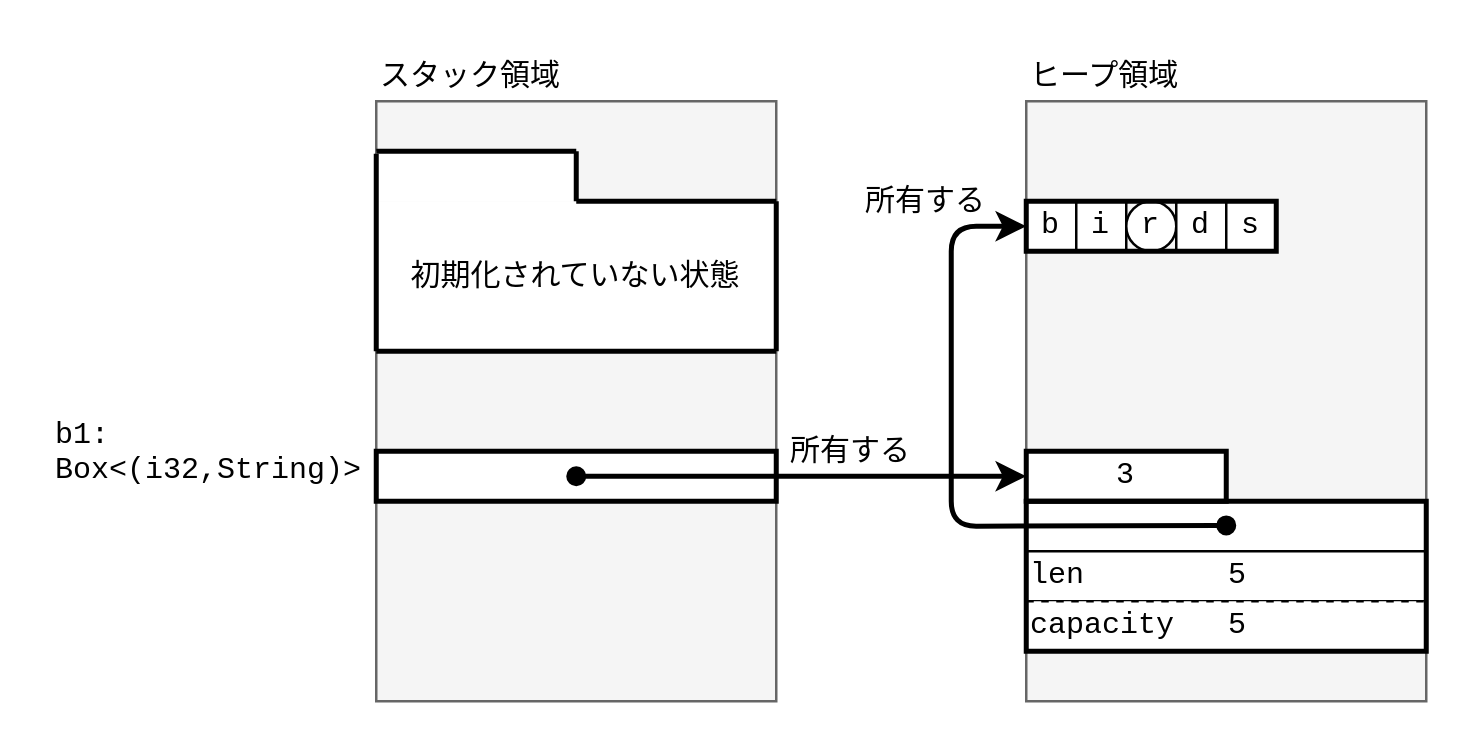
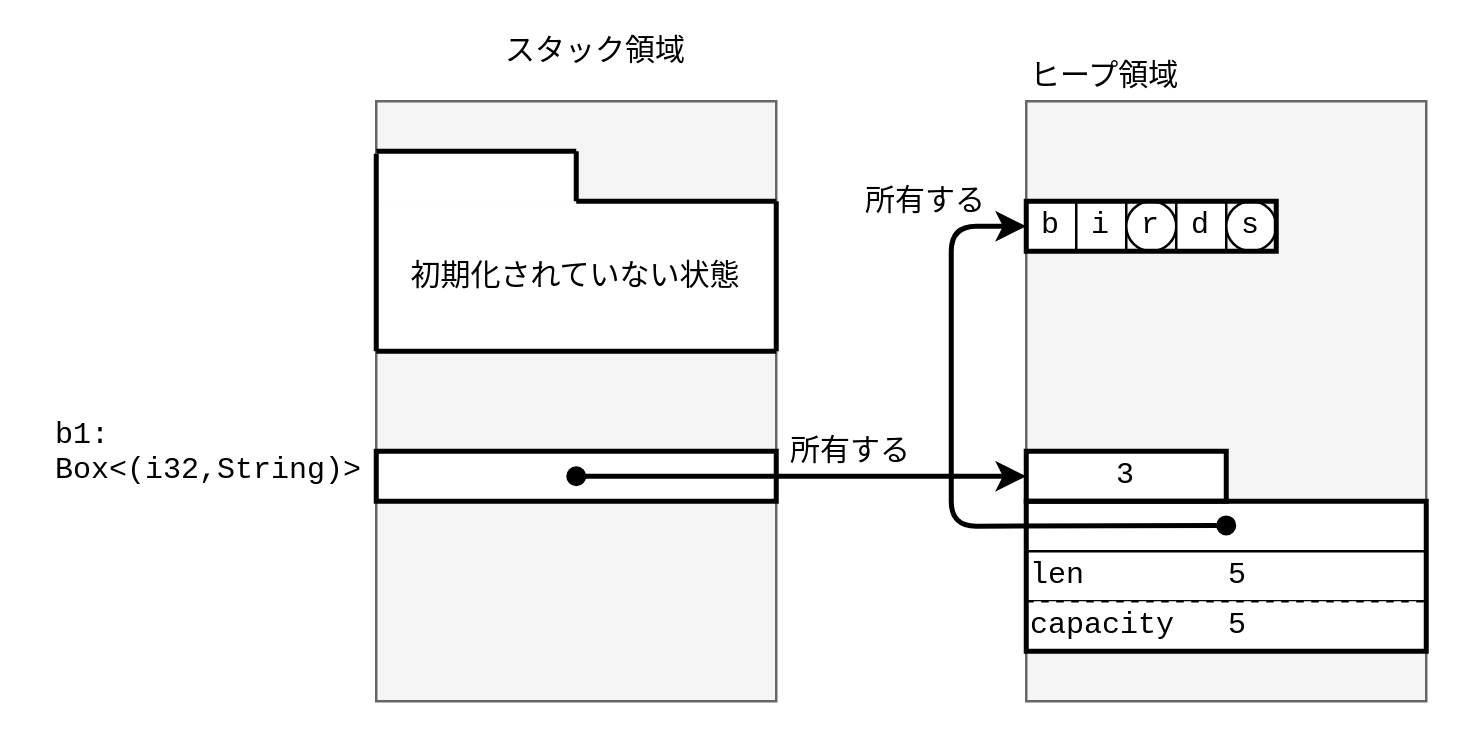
(526, 76) -> (651, 51)
(1251, 226) -> (1251, 226)
